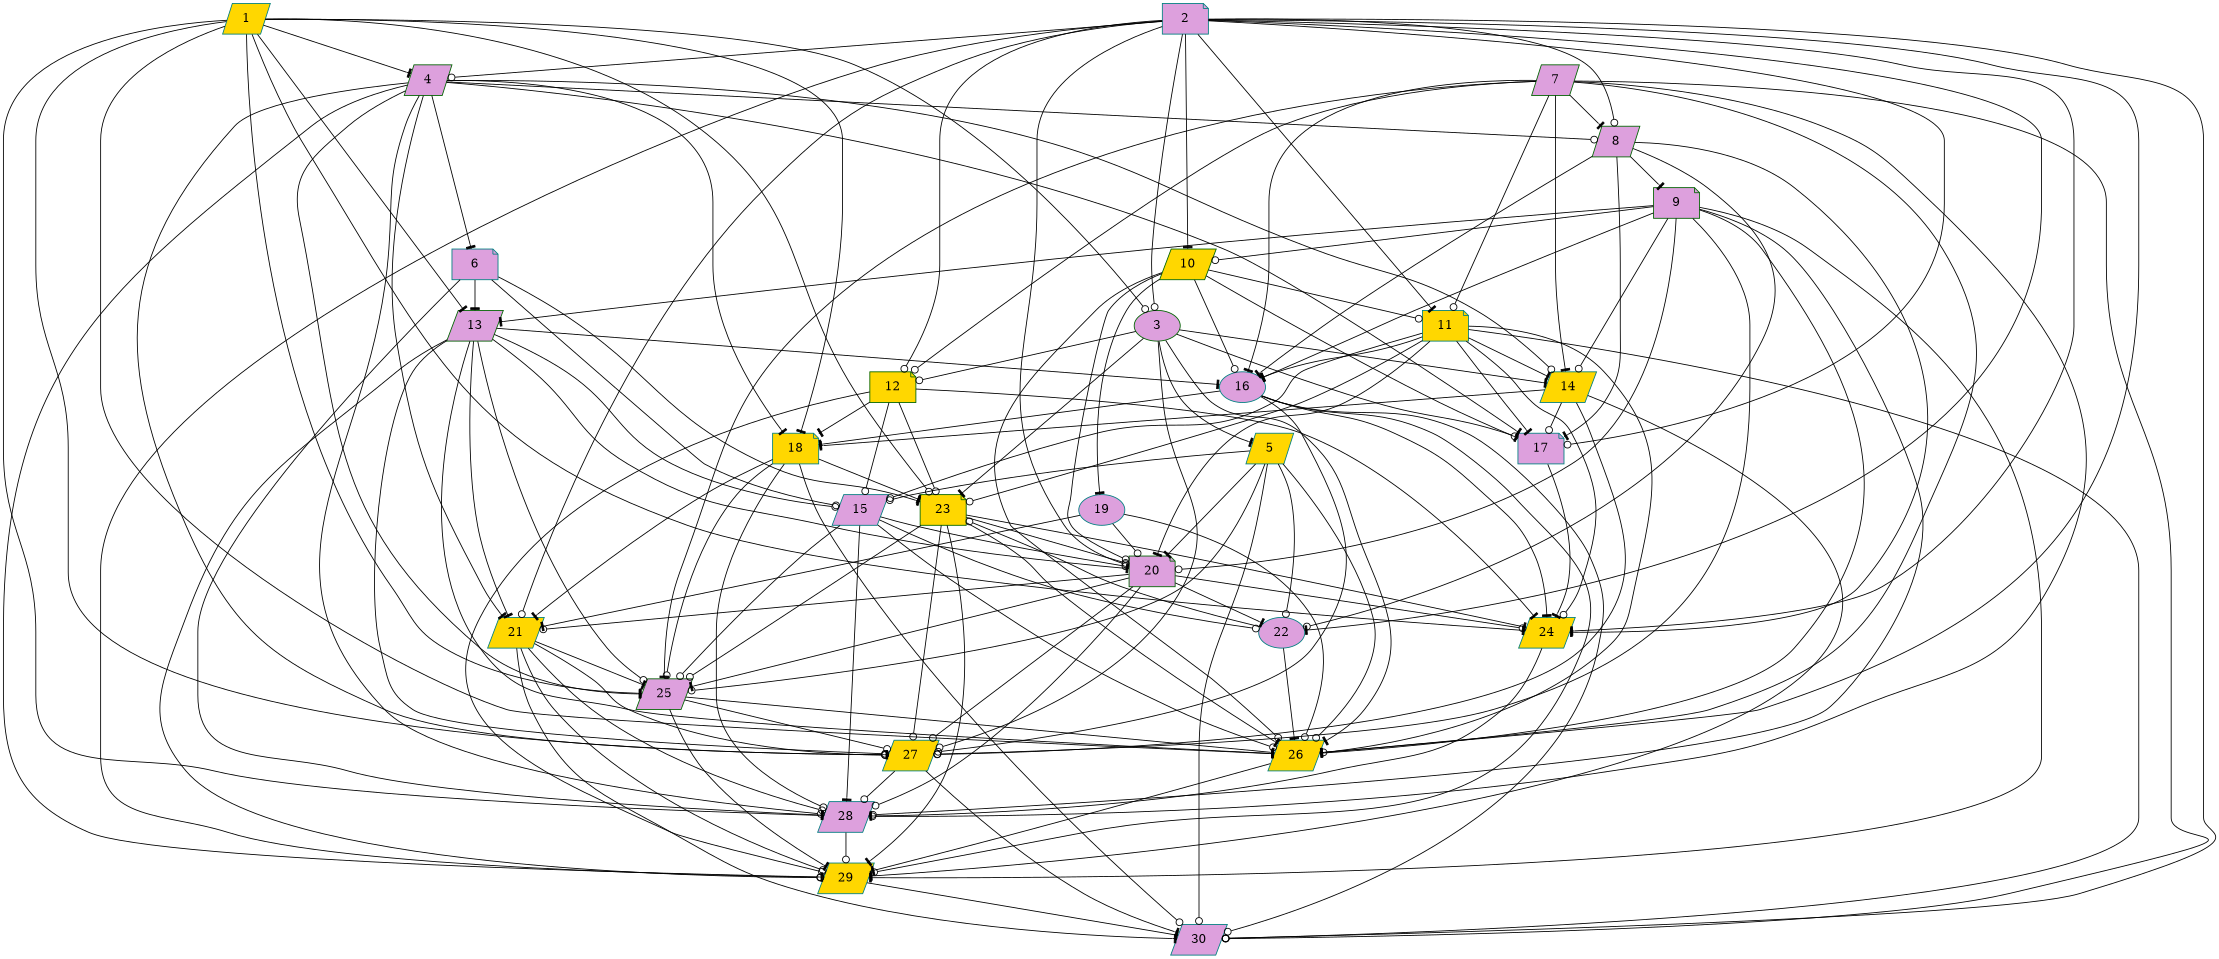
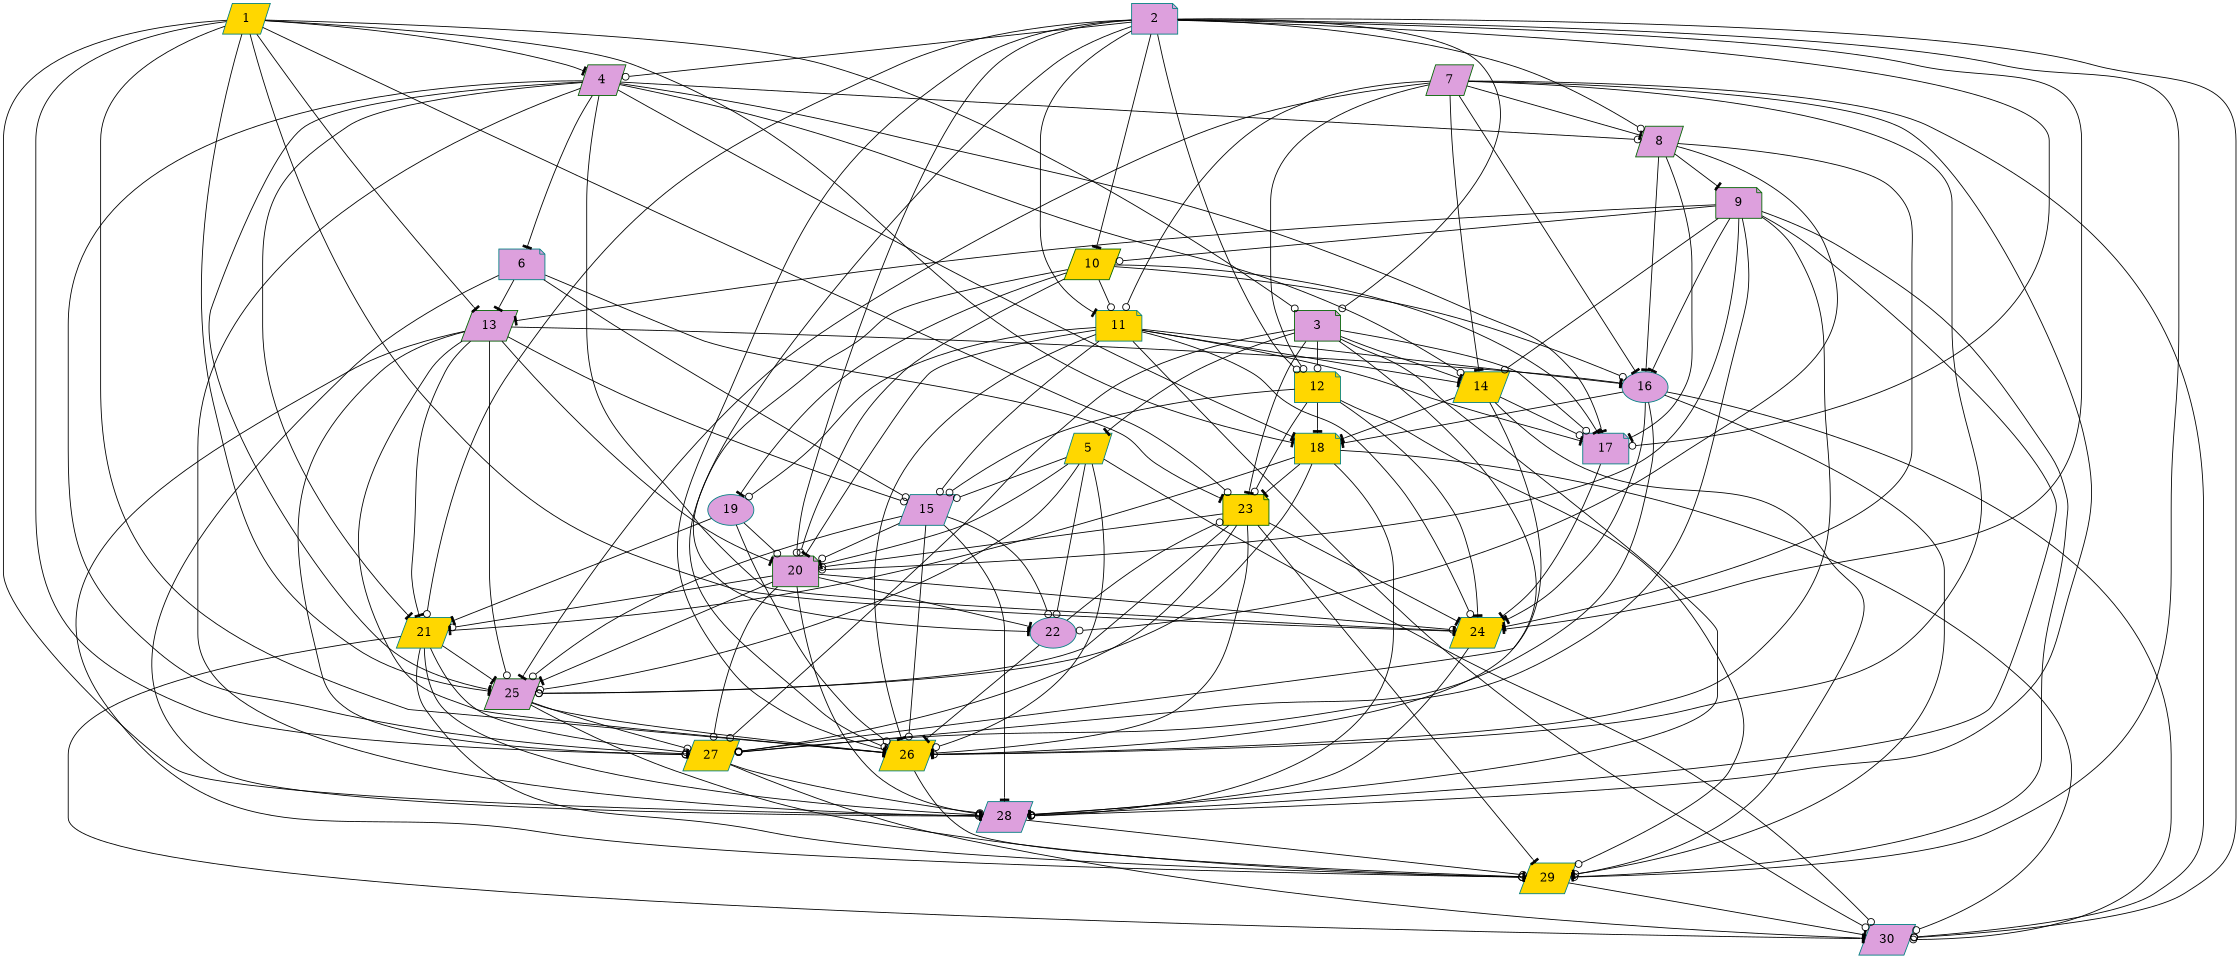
(1157, 326) -> (1318, 326)
(893, 387) -> (1318, 387)
(1203, 434) -> (931, 358)
none -> (1650, 735)
(10, 753) -> (743, 569)
